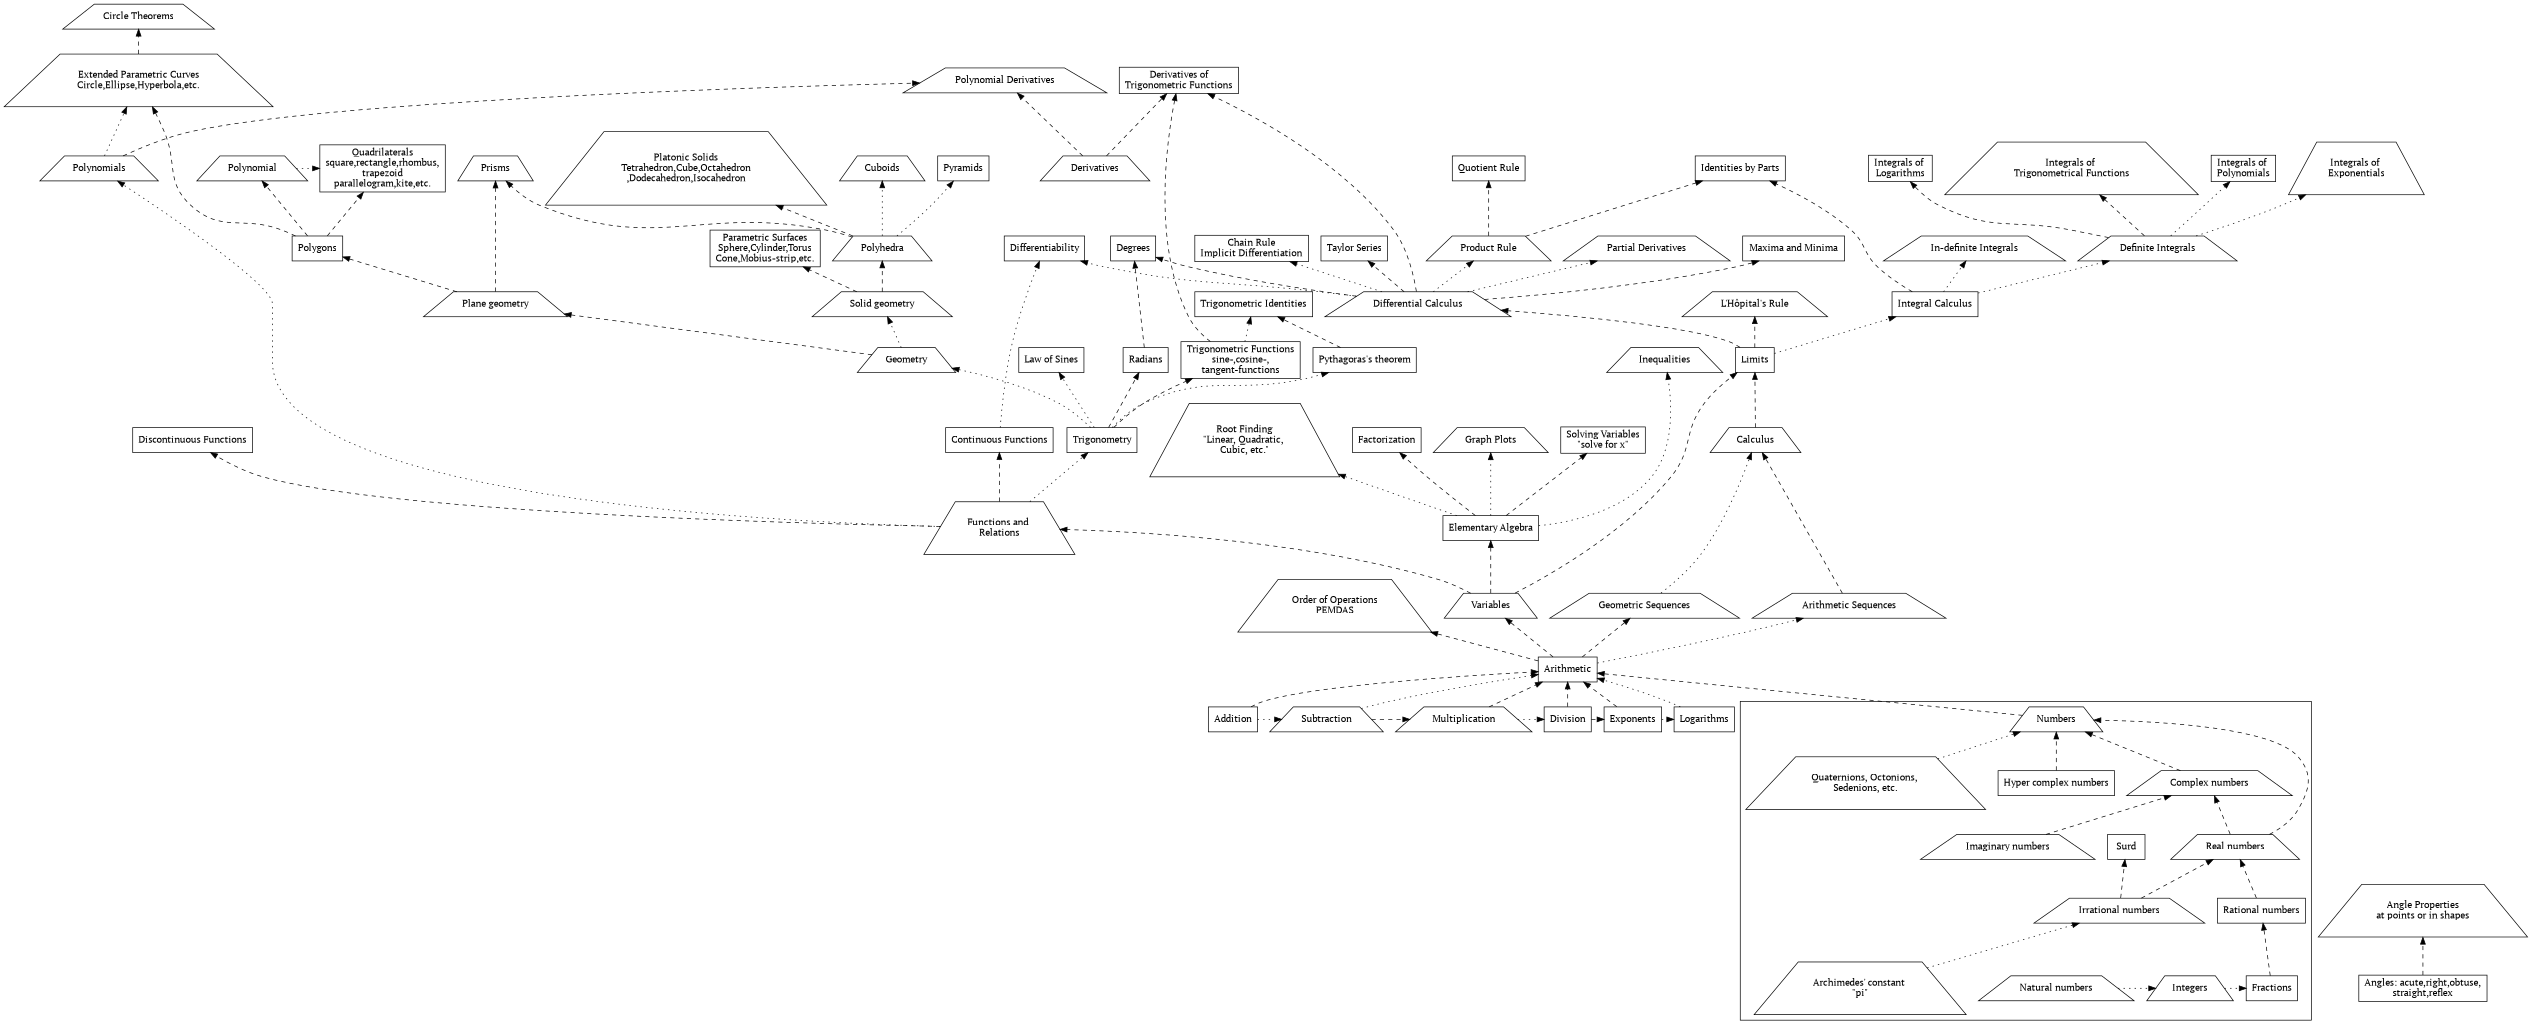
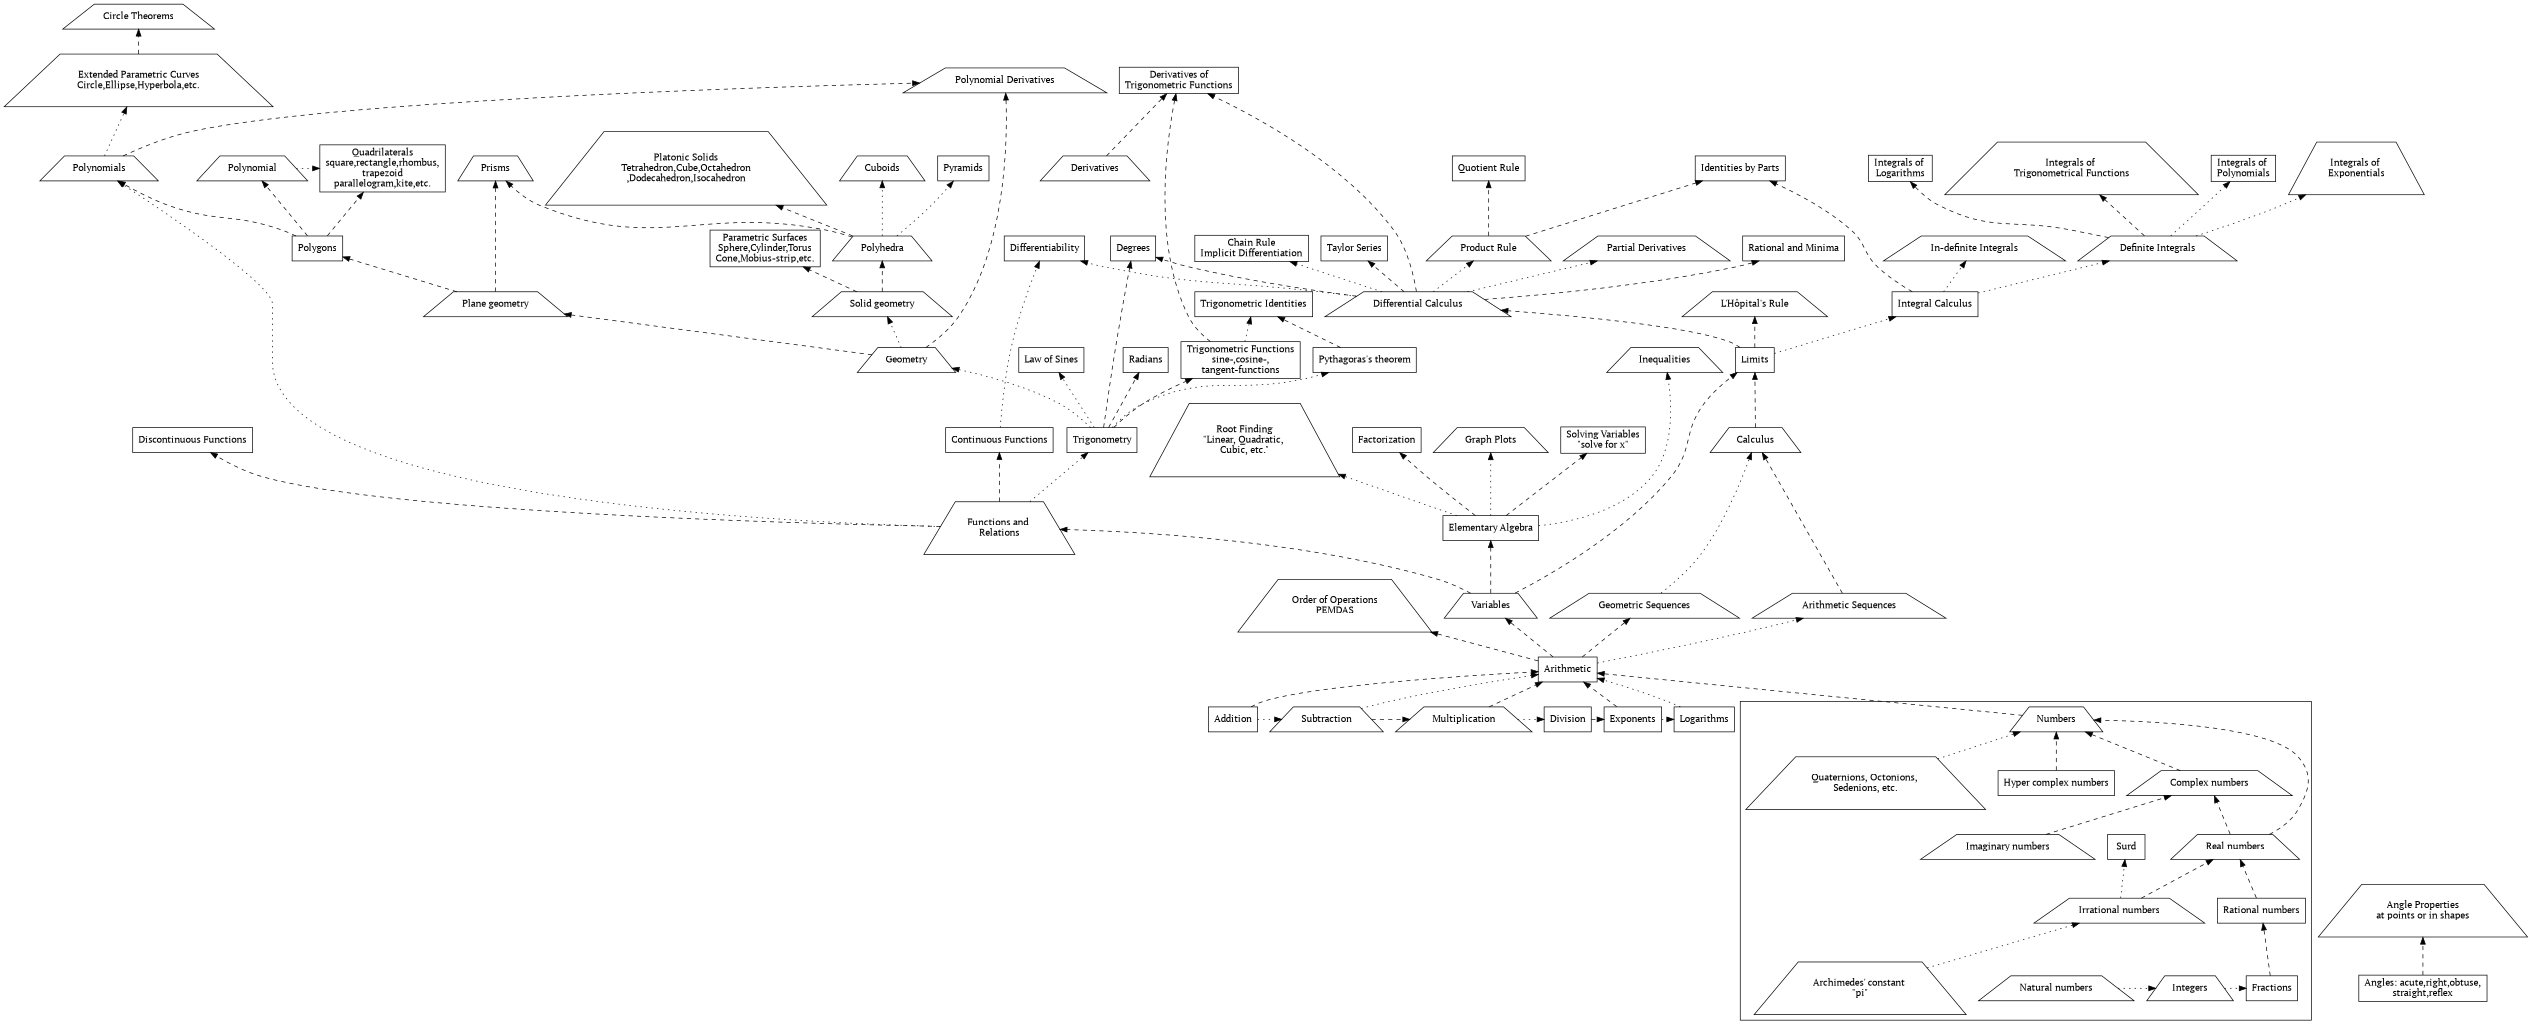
(1053, 127) -> (993, 234)
(195, 209) -> (209, 216)
(1794, 248) -> (1794, 248)
(1140, 308) -> (1116, 347)
(1568, 698) -> none
(2122, 882) -> (2122, 882)
